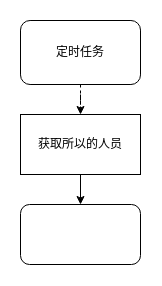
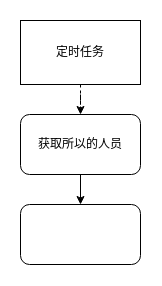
(81, 53) -> (81, 53)
(81, 145) -> (81, 145)
